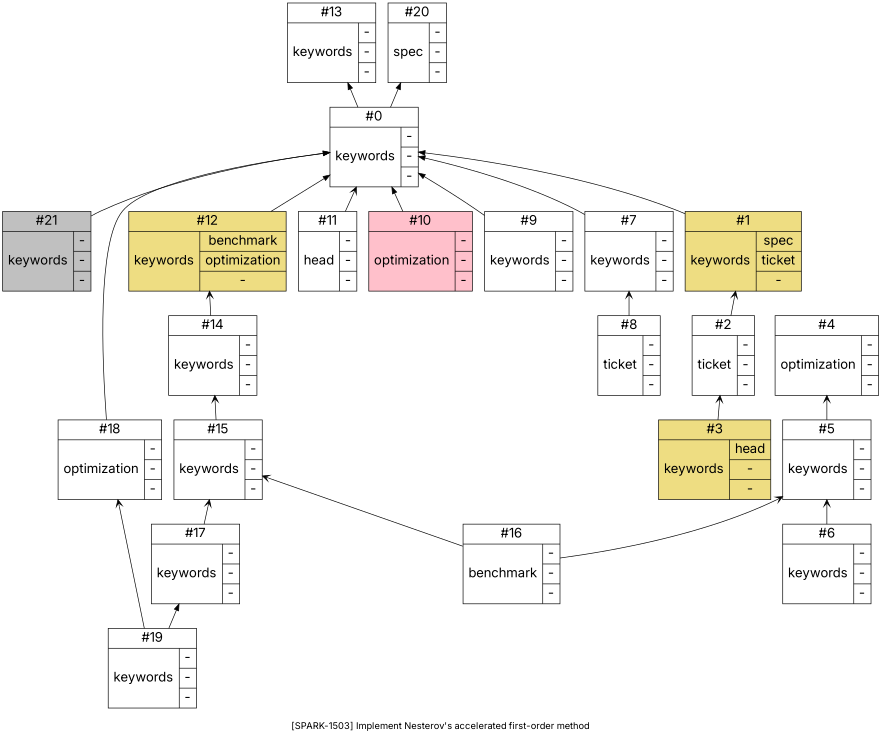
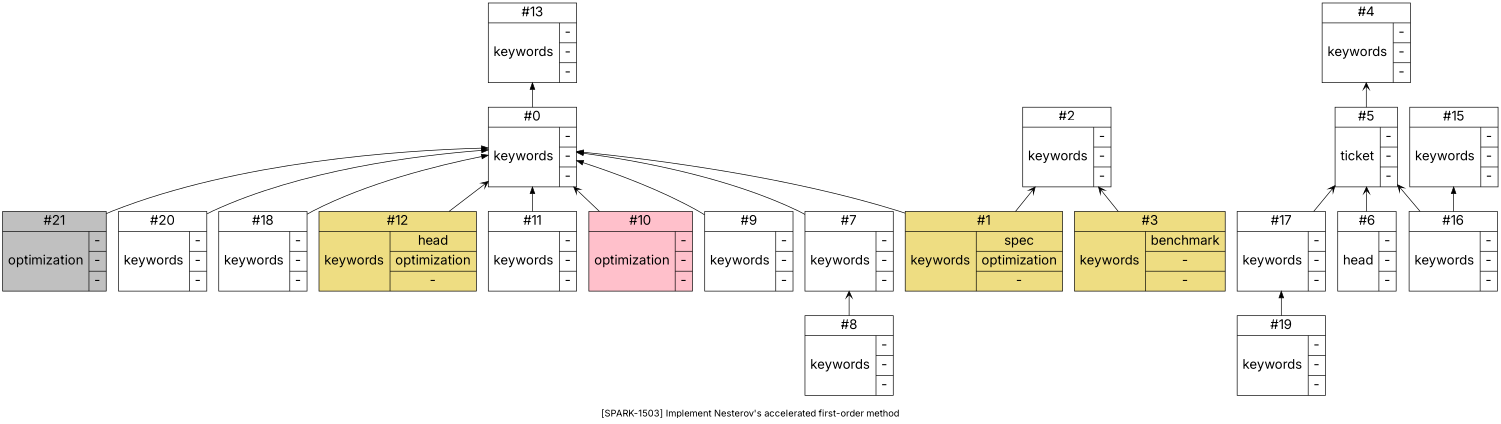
(409, 52) -> (154, 261)
(394, 98) -> (341, 170)
(298, 195) -> (466, 198)
(349, 202) -> (532, 203)
(399, 202) -> (589, 202)
(243, 241) -> (433, 241)
(38, 261) -> (46, 261)
(319, 261) -> (524, 261)
(779, 261) -> (1019, 261)
(733, 307) -> (1023, 202)
(213, 356) -> none
(620, 365) -> (840, 365)
(715, 365) -> (1058, 156)
(818, 365) -> (1358, 52)
(750, 449) -> (1185, 241)
(101, 469) -> (254, 261)
(818, 469) -> (1358, 156)
(366, 512) -> (1454, 203)
(206, 515) -> (1322, 201)
(132, 567) -> none
(503, 573) -> (1445, 261)
(818, 573) -> (1358, 261)
